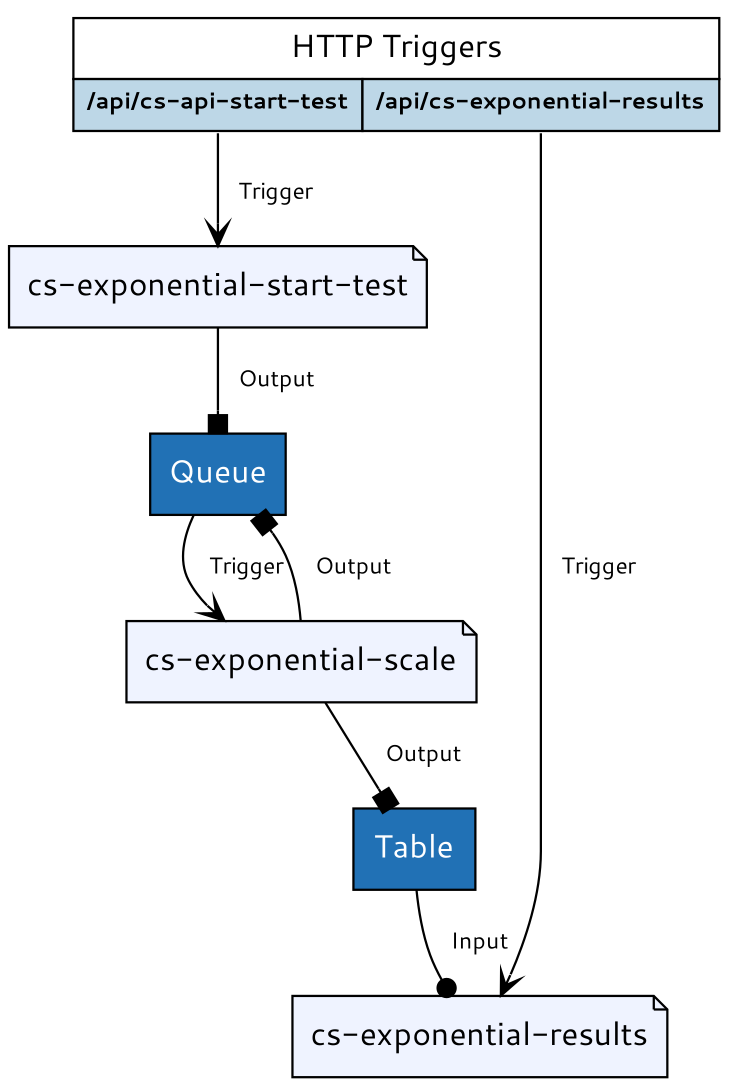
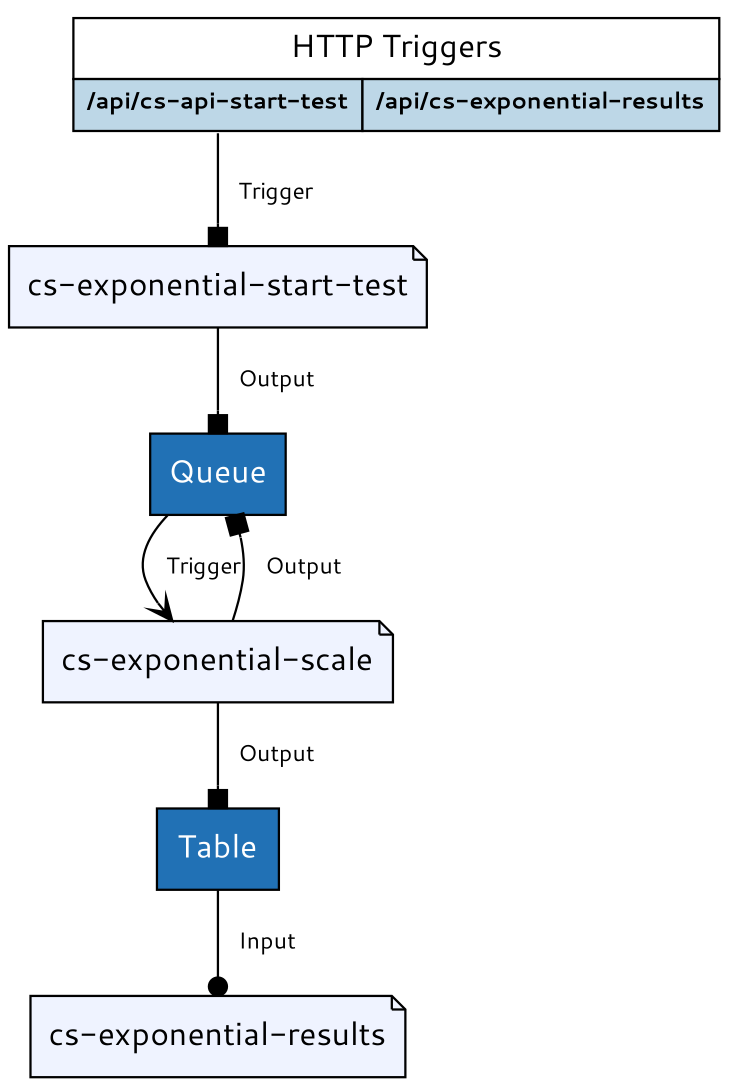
(218, 178) -> (218, 178)
(541, 556) -> none
